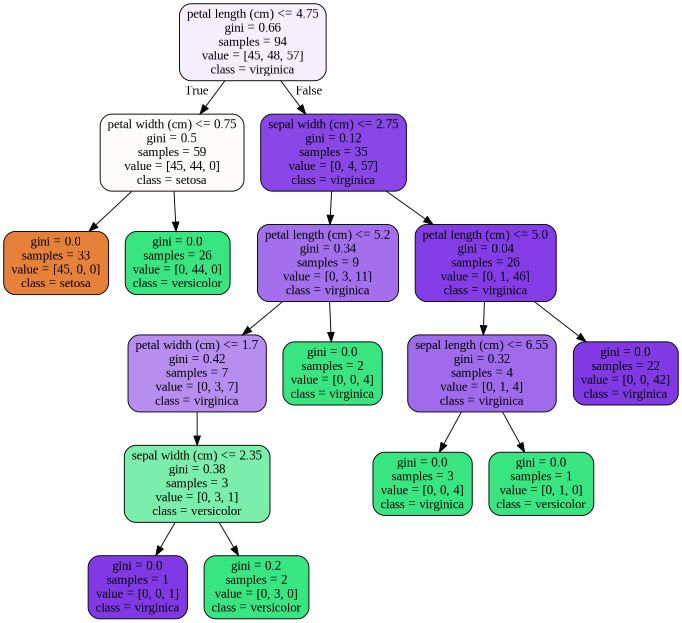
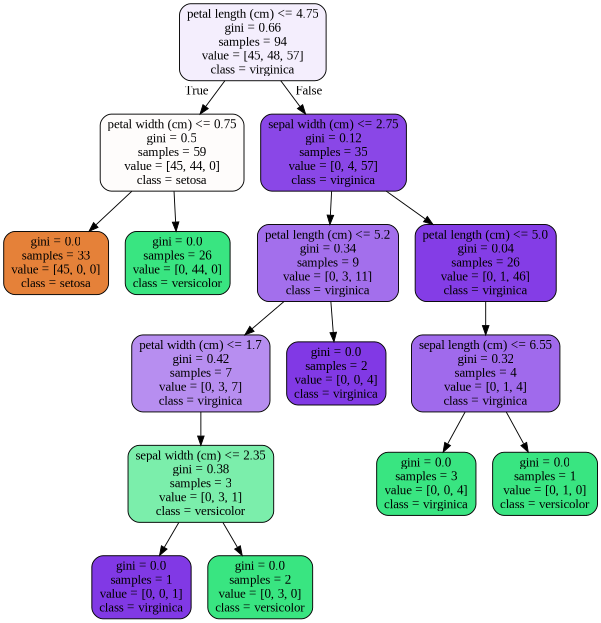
(333, 373) -> (336, 373)
(626, 373) -> none
(257, 587) -> (260, 587)
